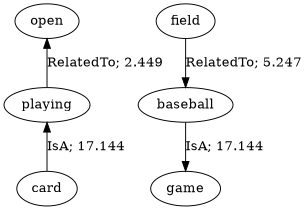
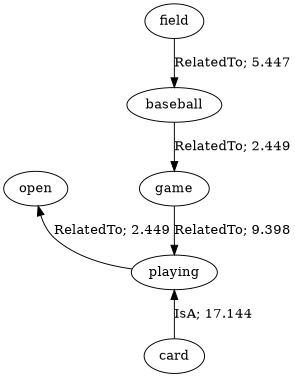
(244, 63) -> (233, 63)
(225, 147) -> (233, 147)
none -> (174, 226)
